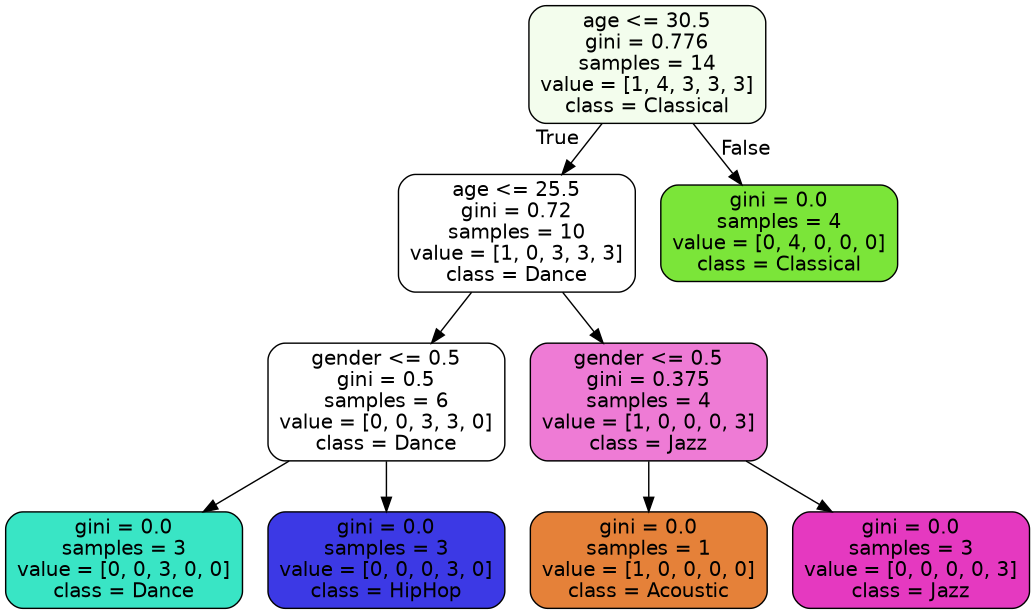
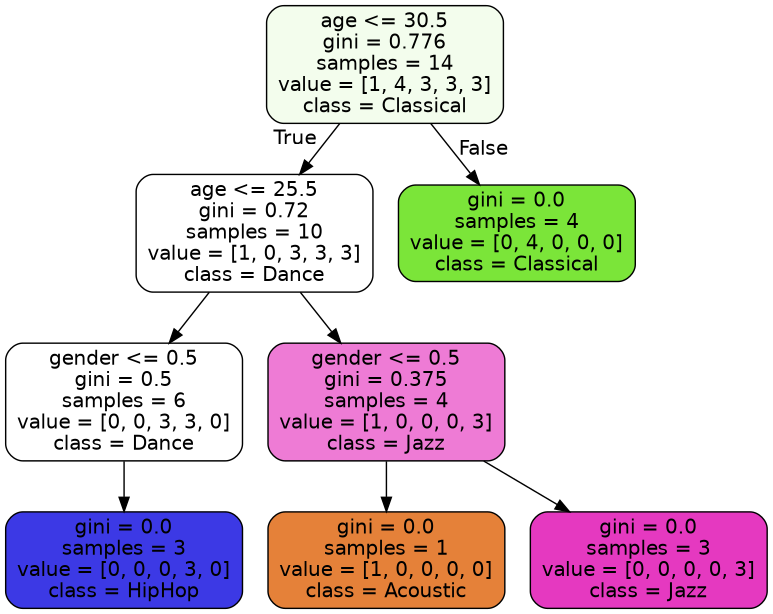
(124, 560) -> none
